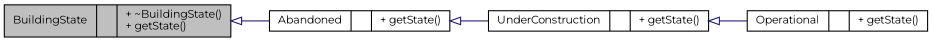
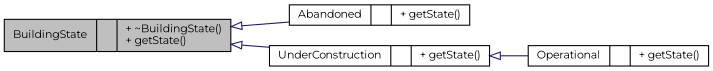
(475, 21) -> (256, 46)
